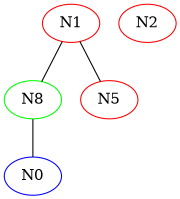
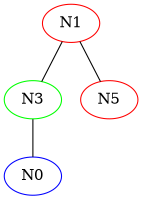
(147, 23) -> none
(33, 100) -> (33, 100)
